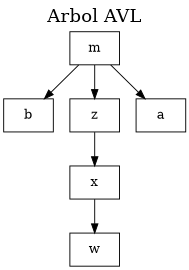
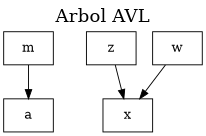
(95, 77) -> none
(29, 115) -> none
(95, 212) -> (155, 78)
